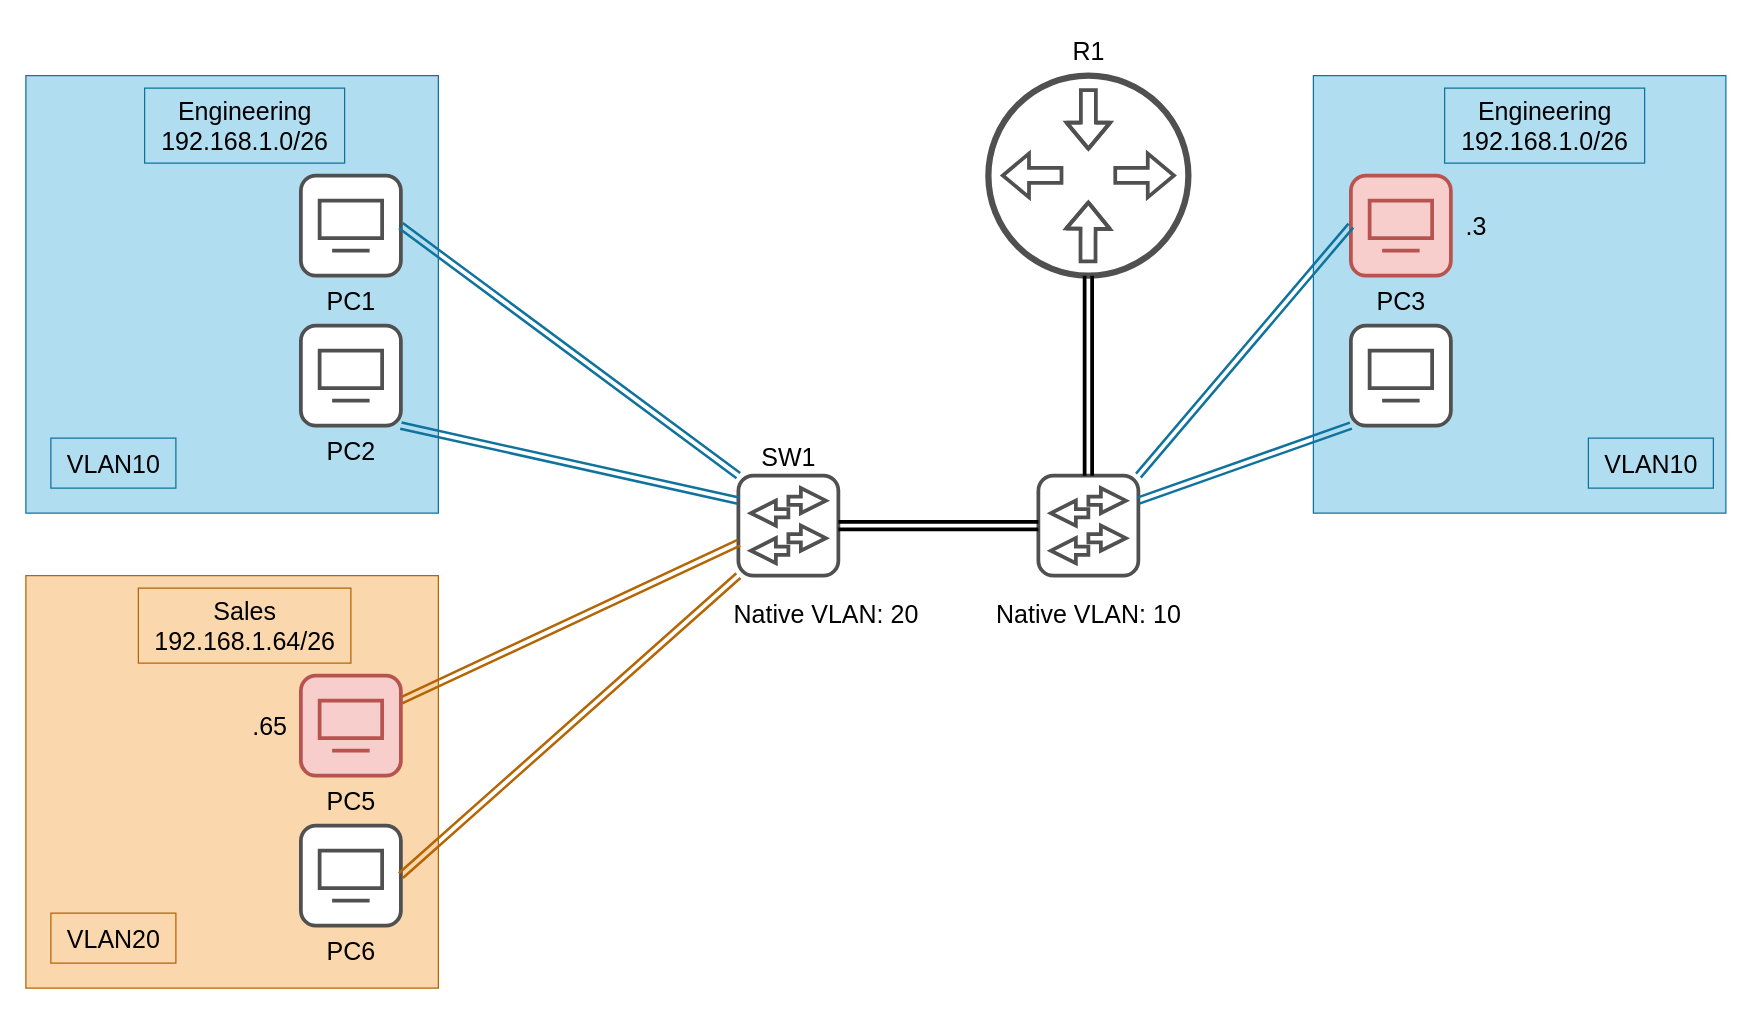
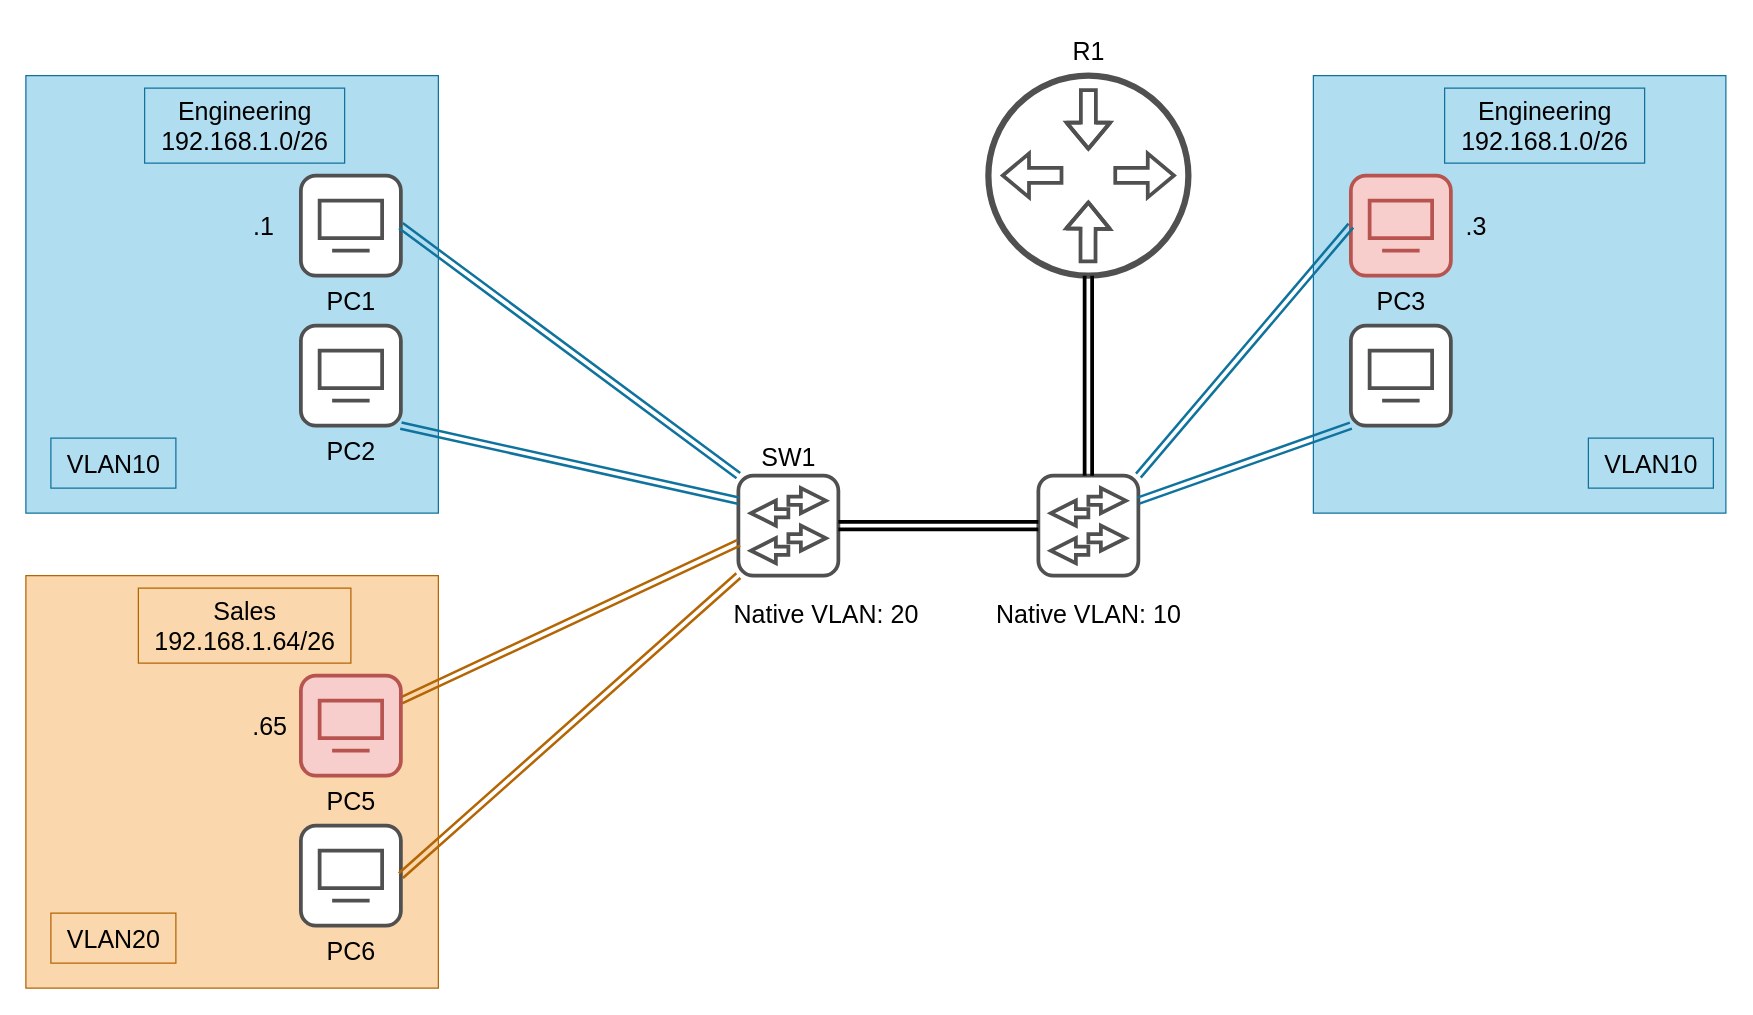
none -> (263, 226)
